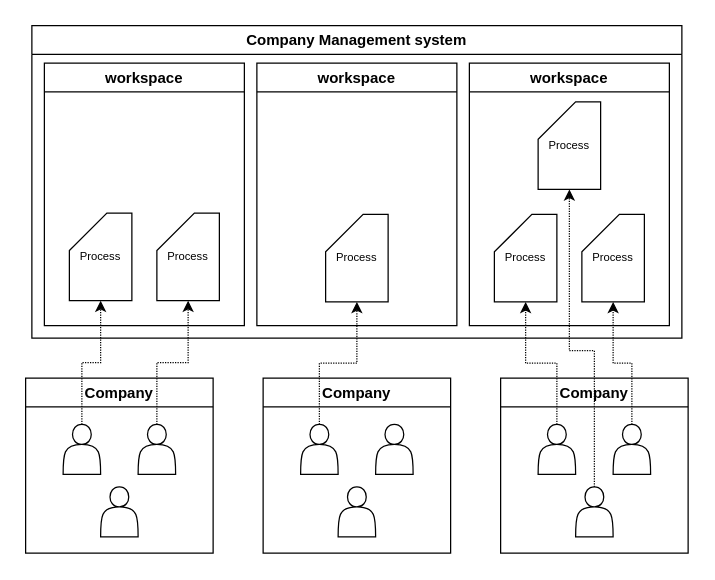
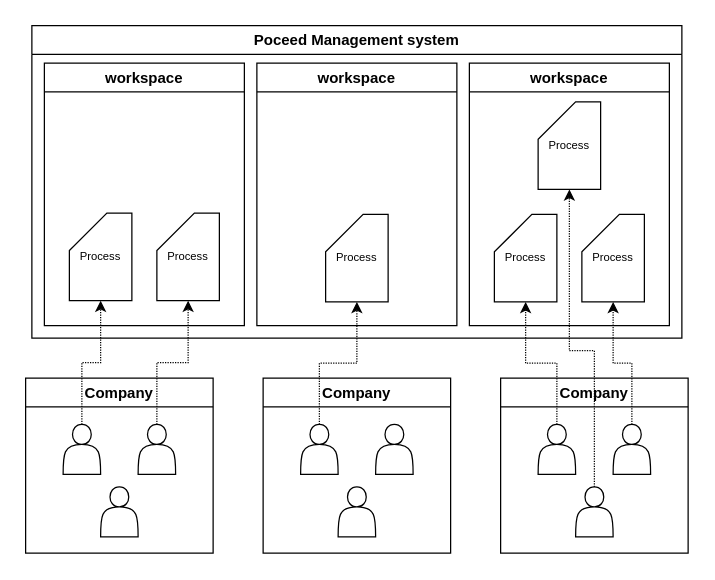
(357, 41) -> (357, 41)
